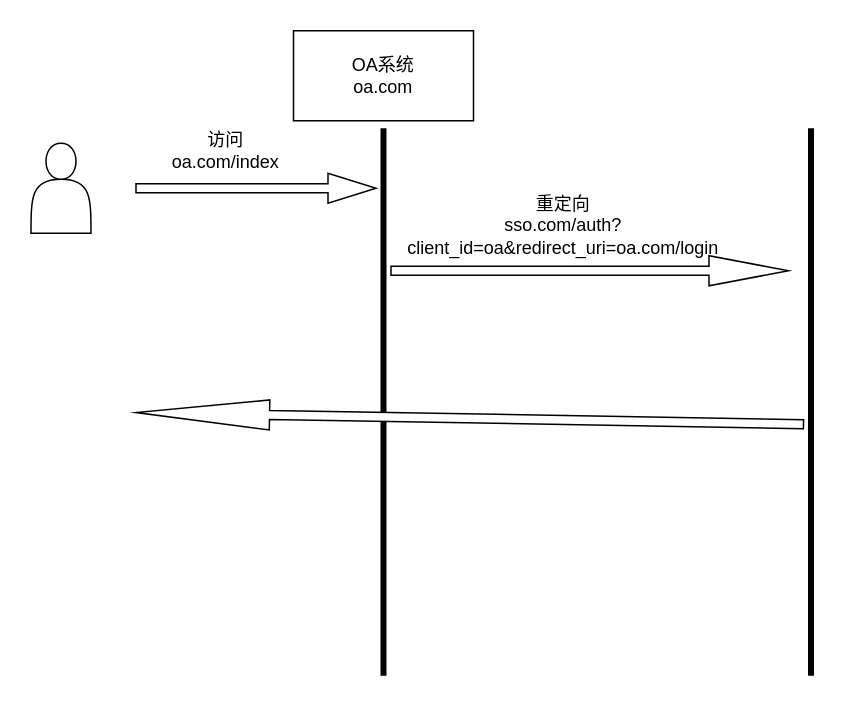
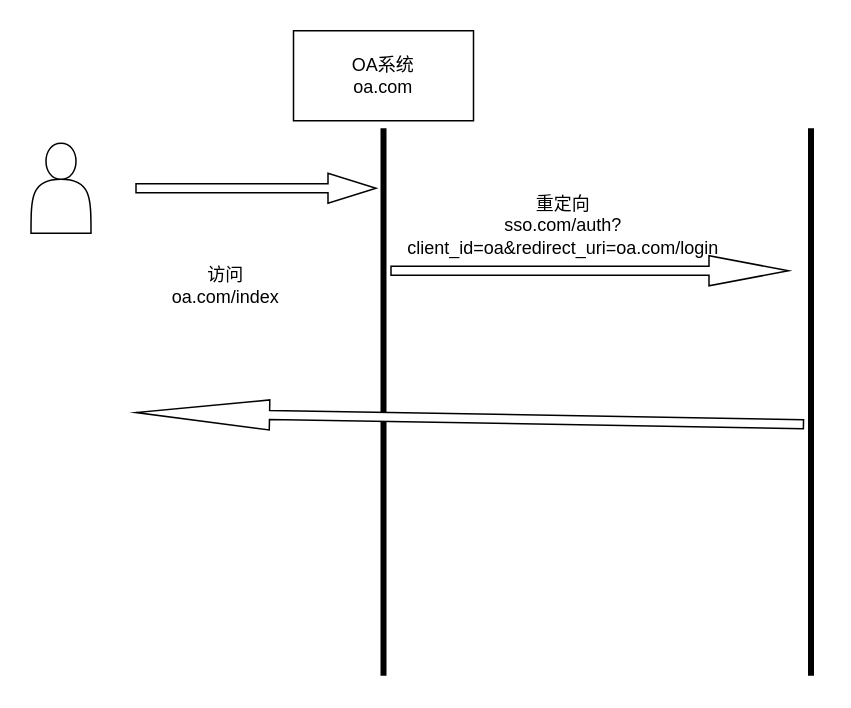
(226, 151) -> (226, 286)
